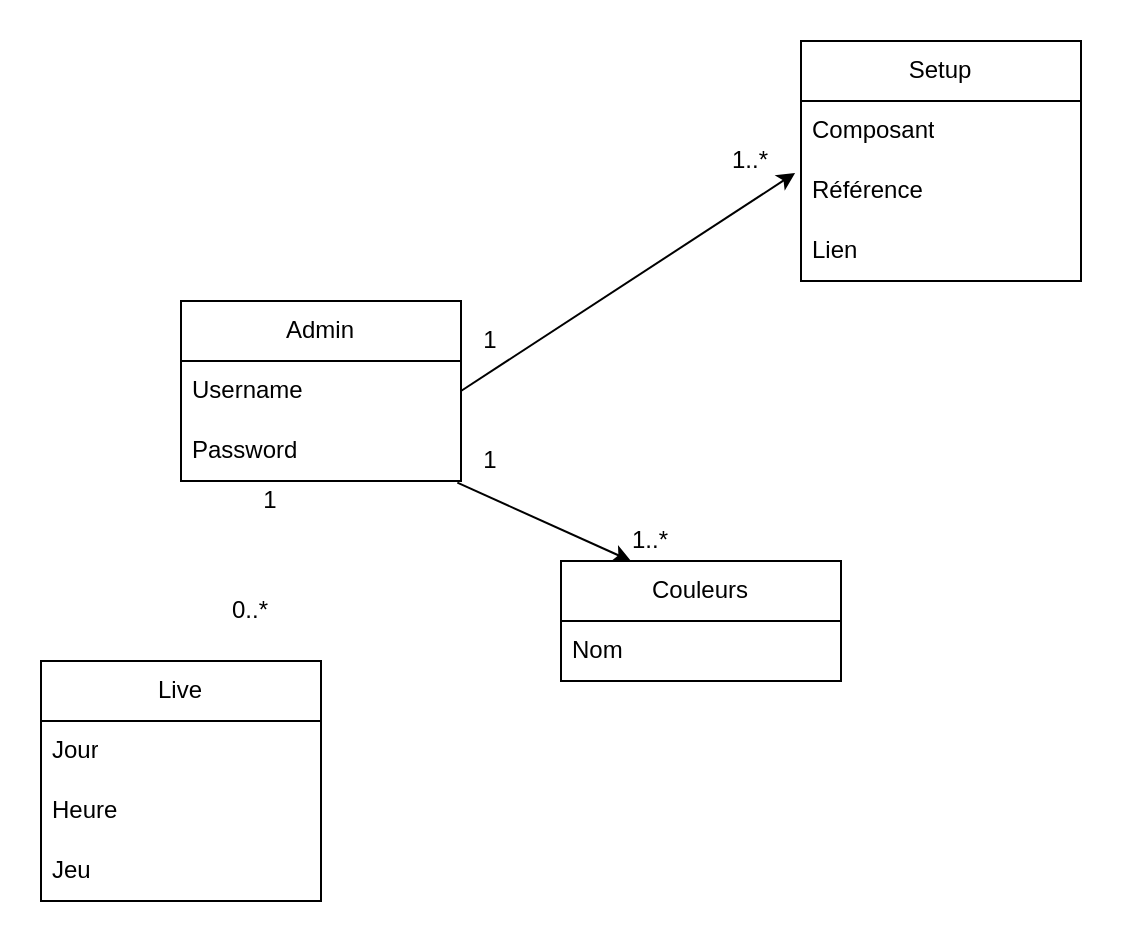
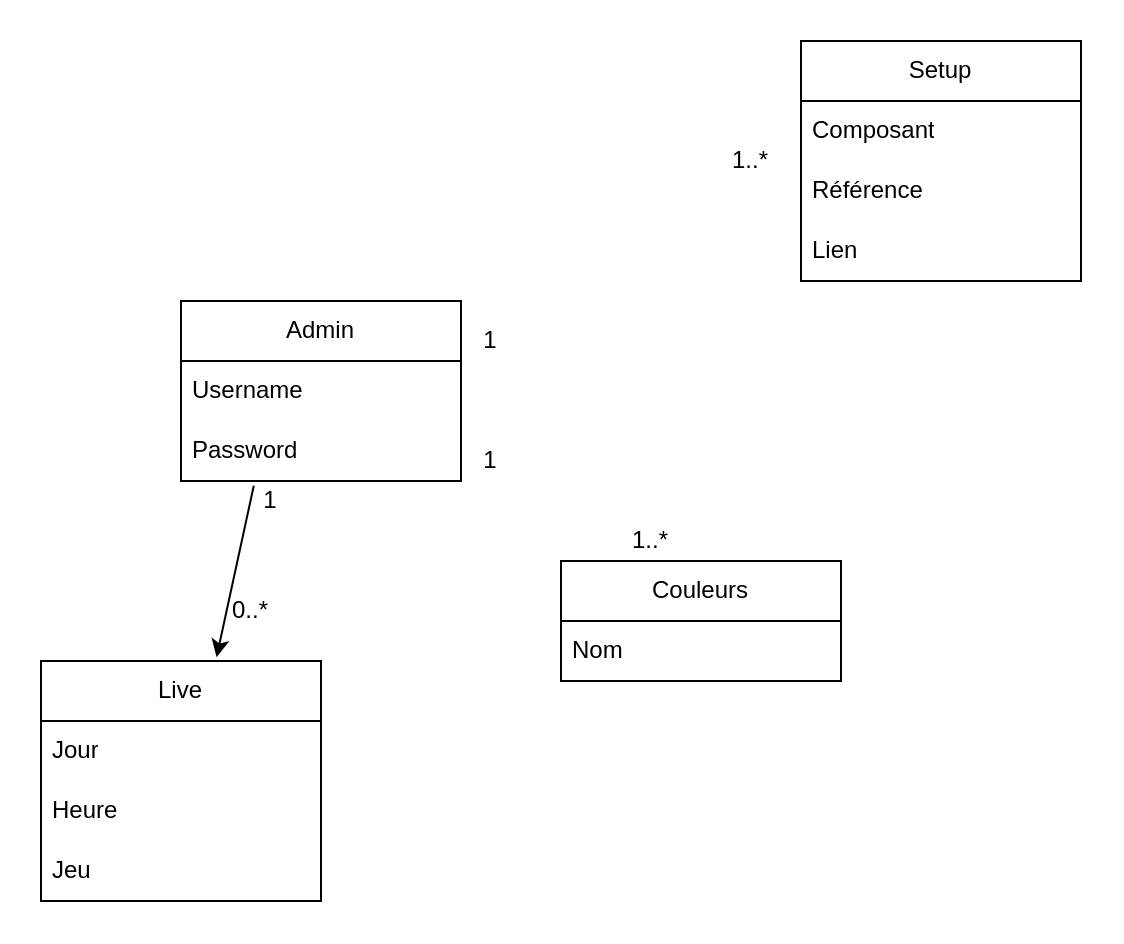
(624, 285) -> none
(541, 520) -> none
none -> (237, 565)
